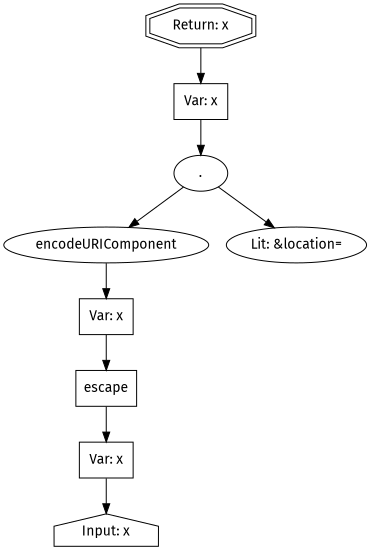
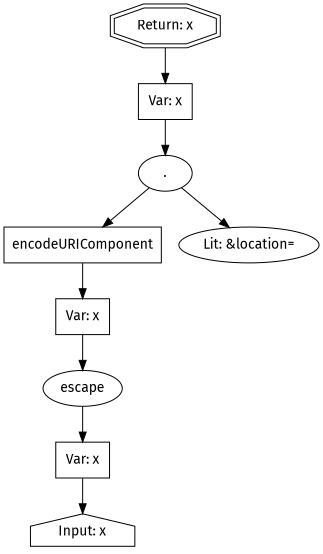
(106, 245) -> (83, 245)
(106, 388) -> (83, 388)
